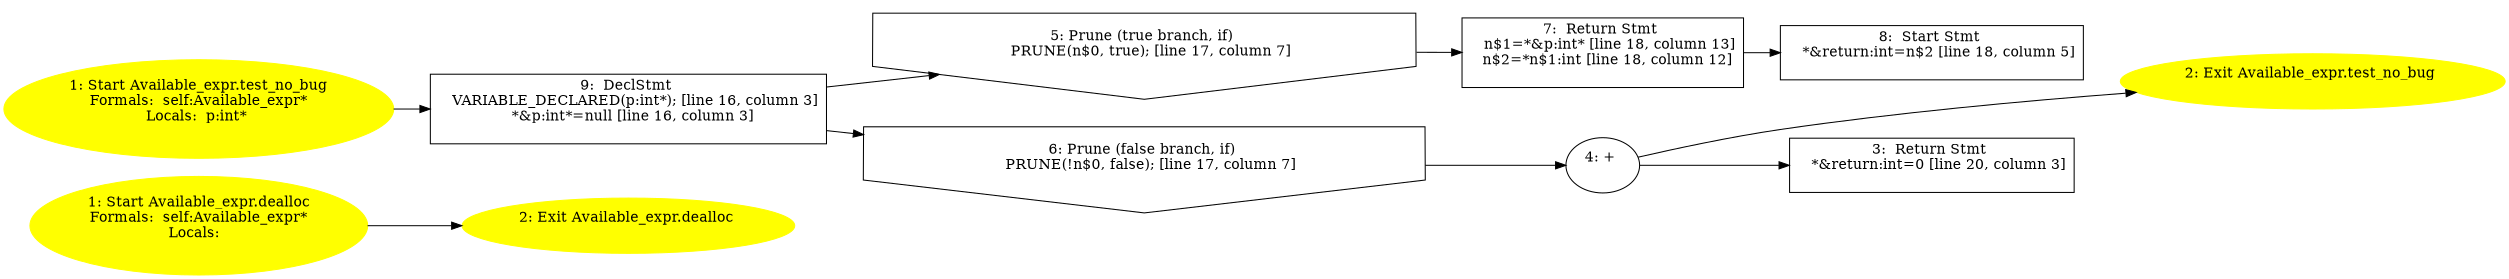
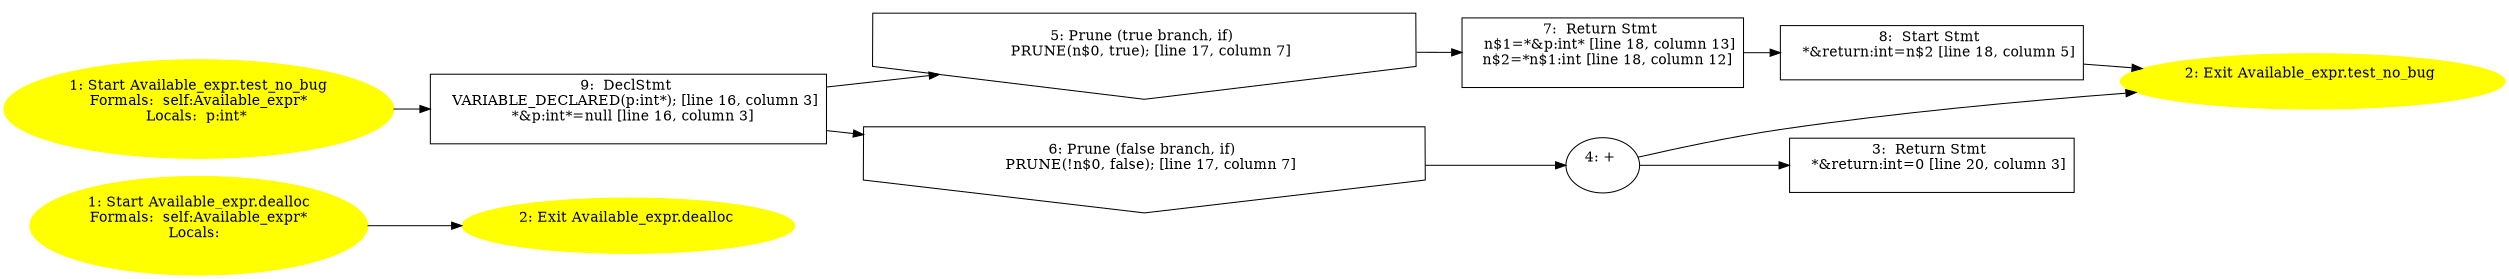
none -> (2108, 66)
